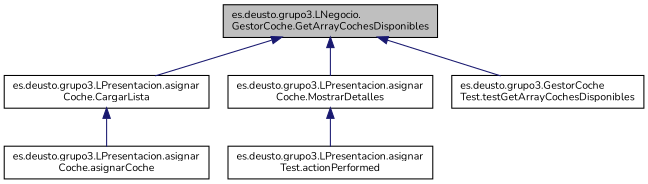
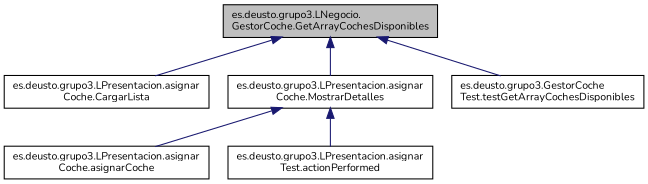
(107, 133) -> (213, 129)
